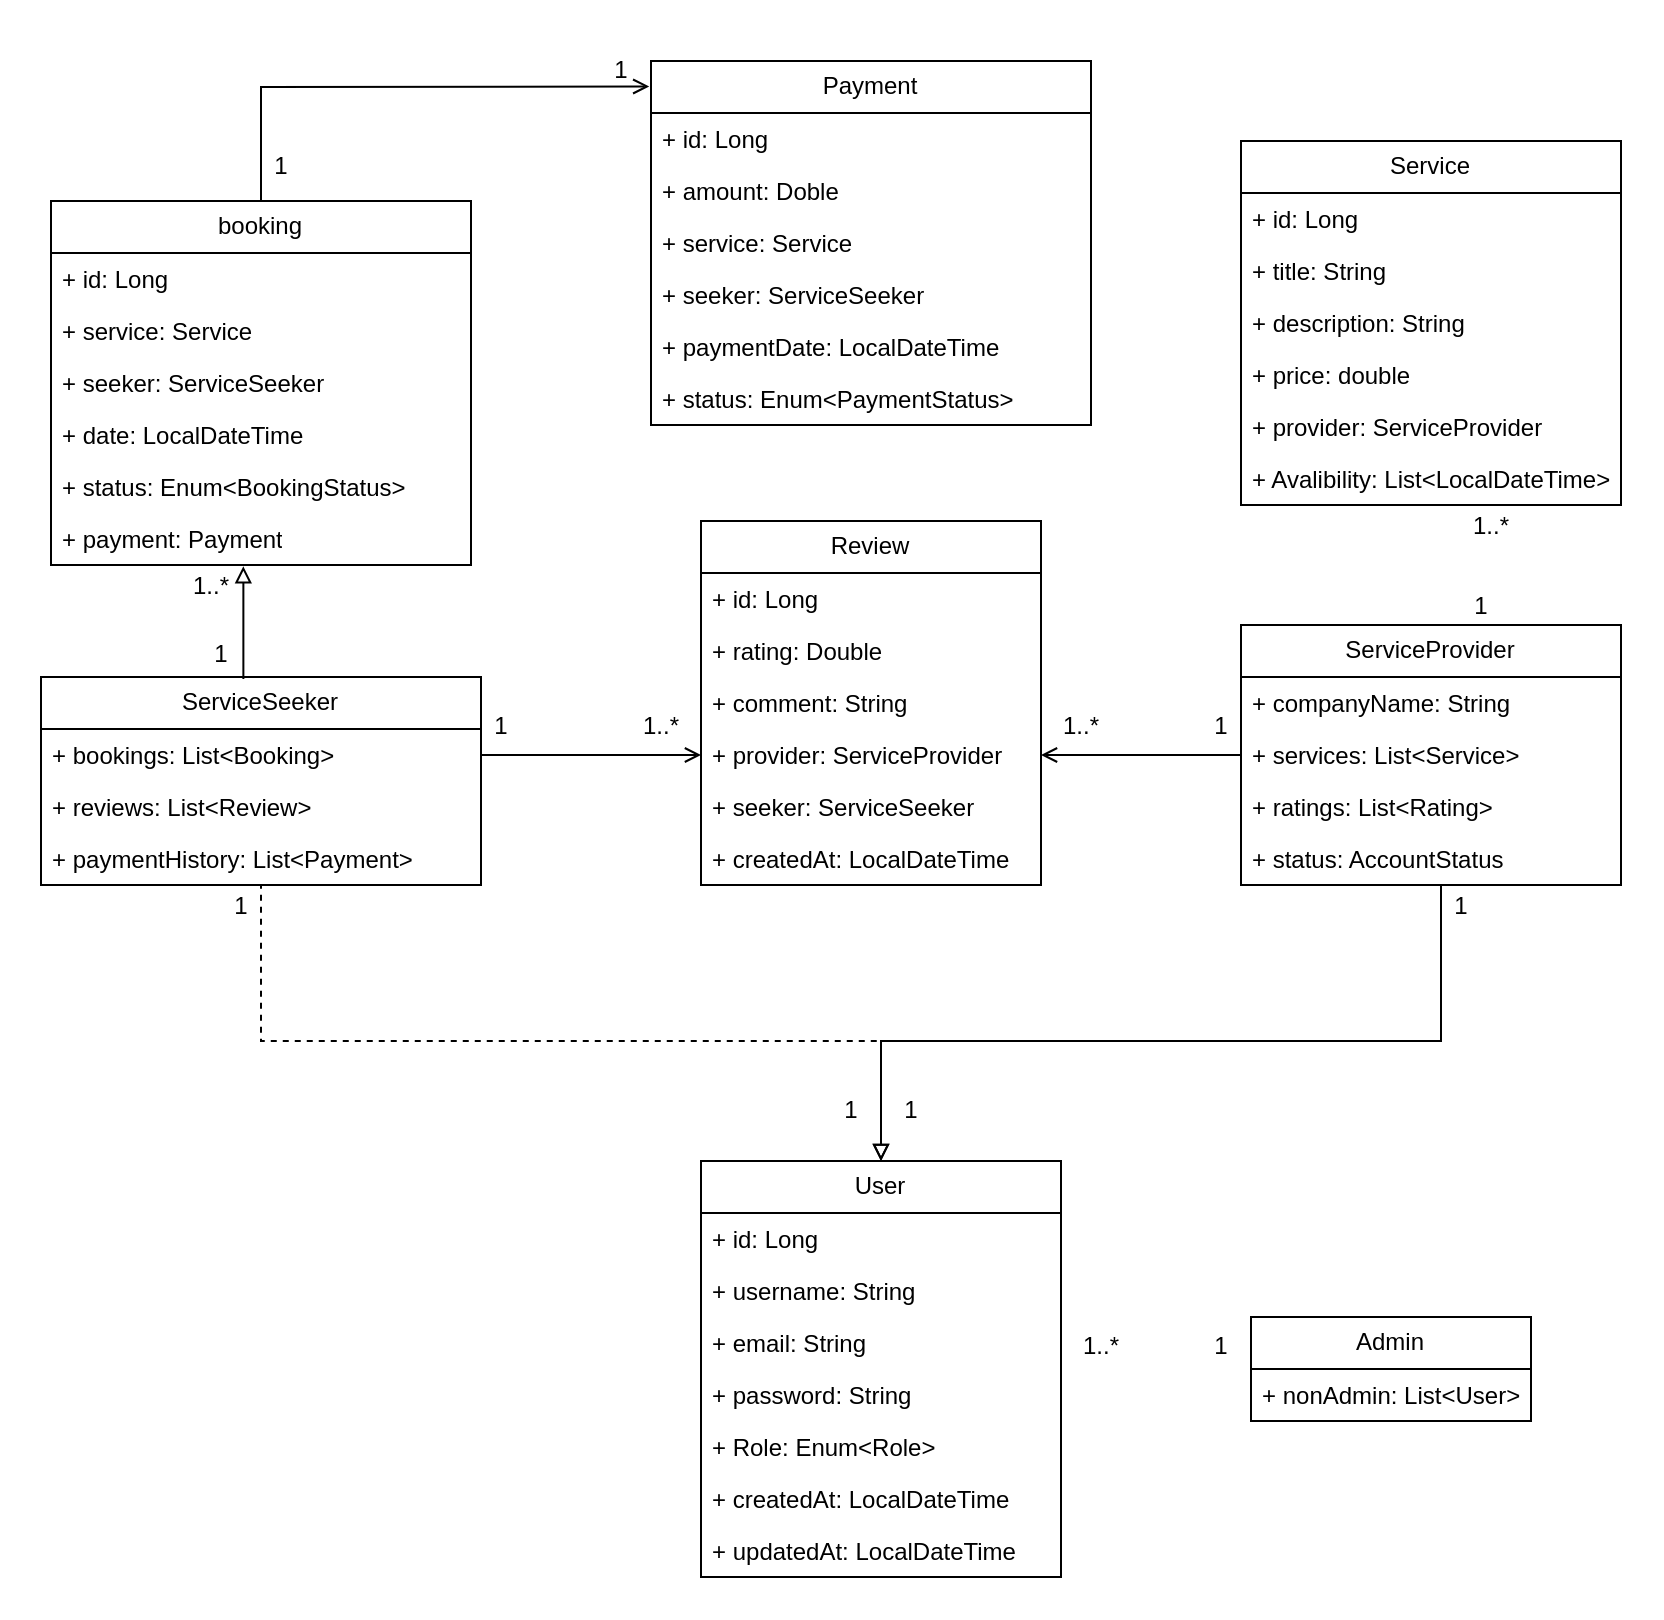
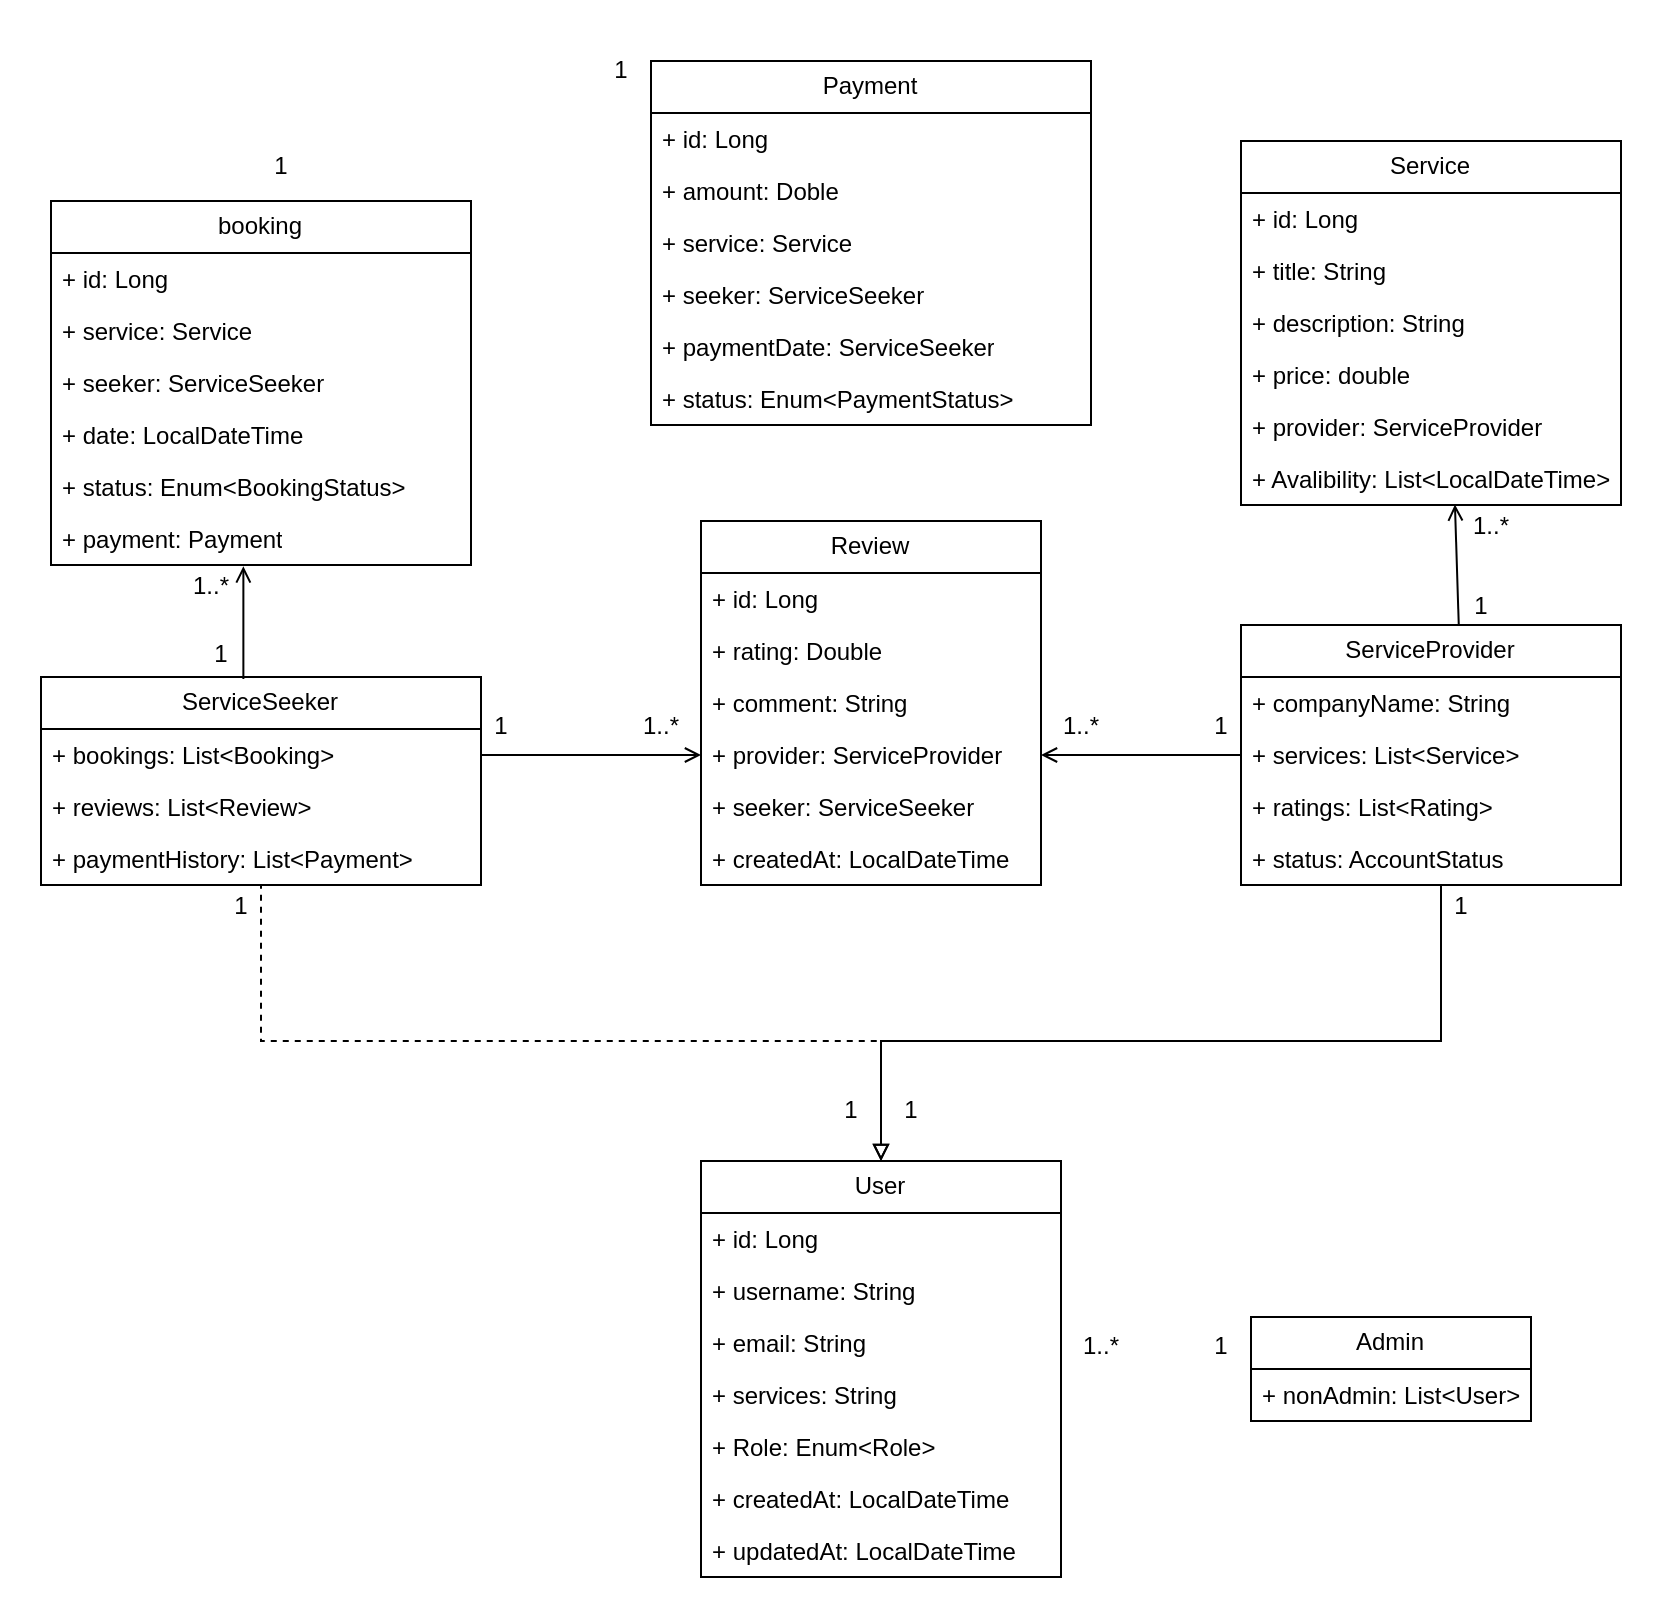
(397, 87) -> none
(836, 349) -> (839, 349)
none -> (1457, 566)
(243, 584) -> (243, 578)
(821, 1397) -> (818, 1397)
